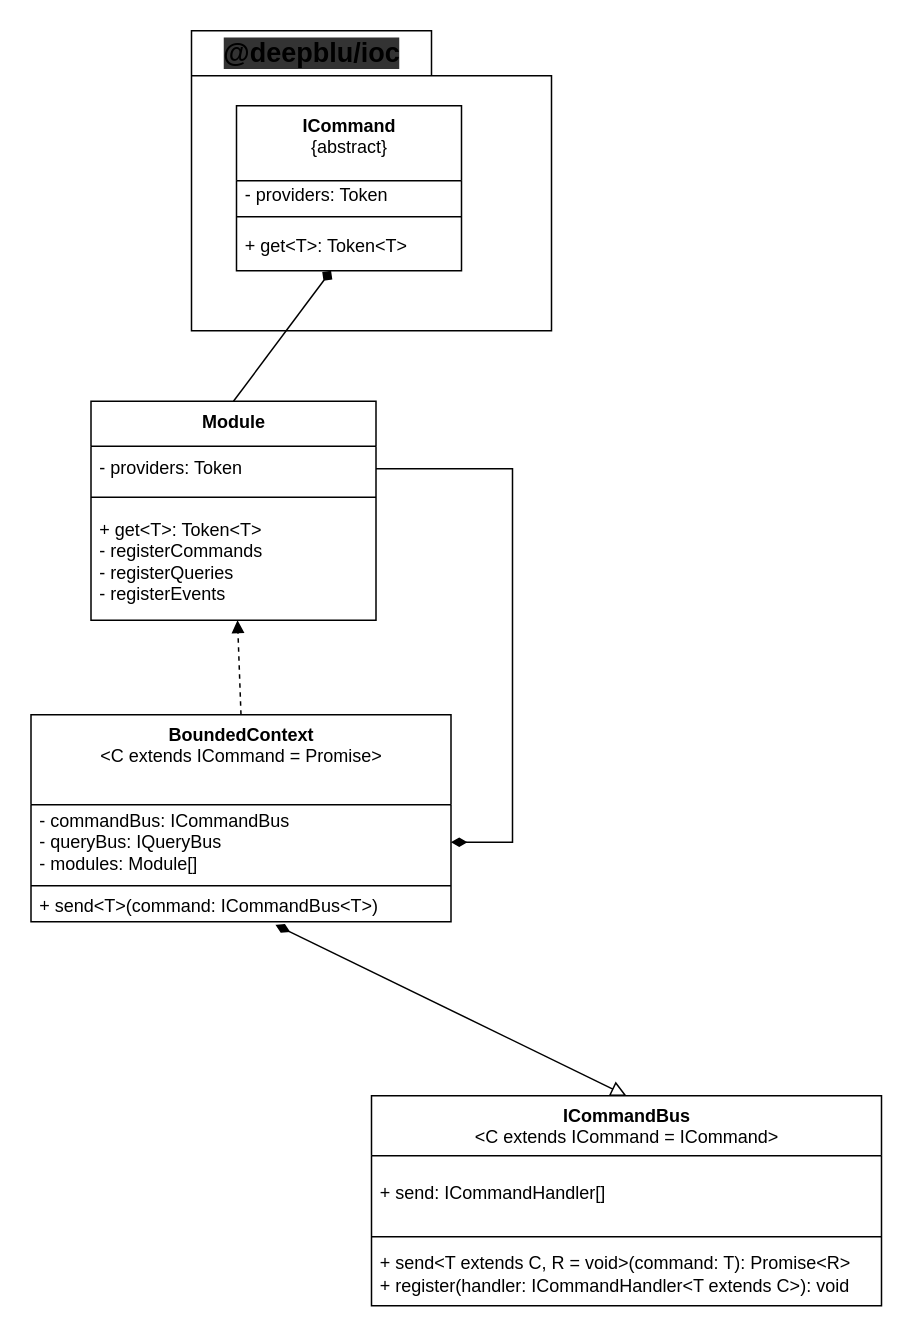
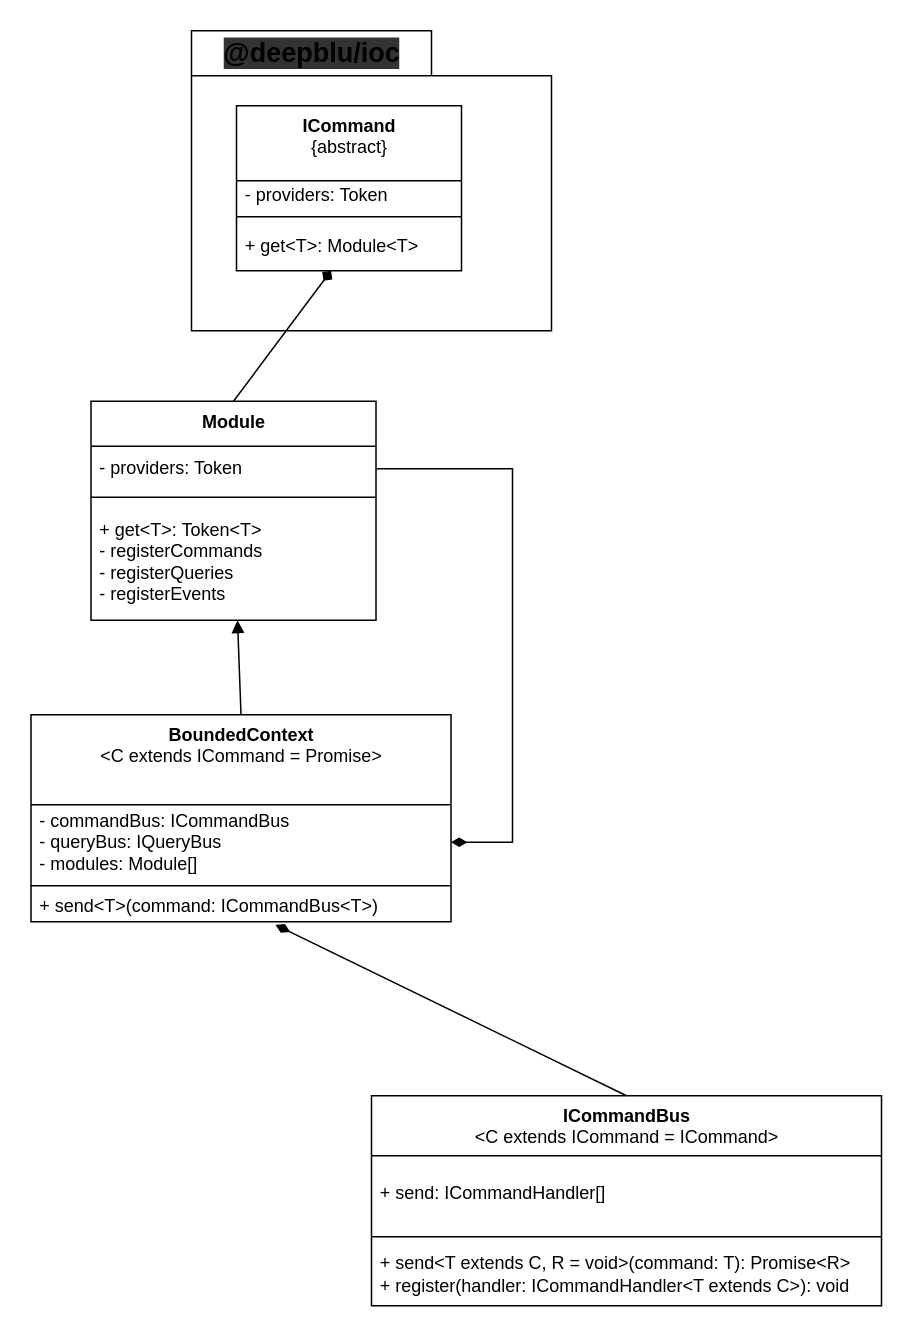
(329, 247) -> (332, 247)
(239, 672) -> (239, 672)
(611, 1088) -> (617, 1091)
